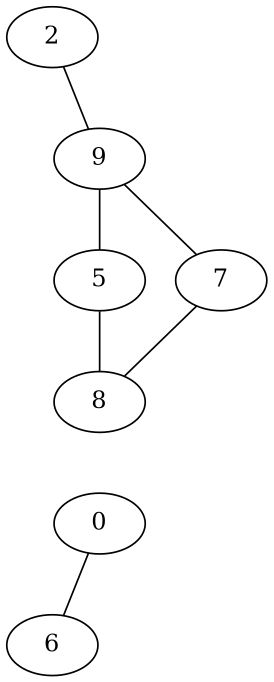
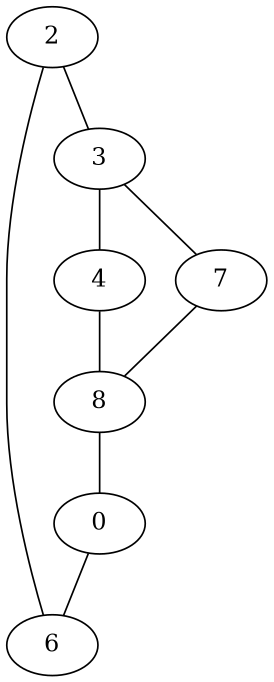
(100, 159) -> (100, 159)
(100, 280) -> (100, 280)
none -> (7, 341)
none -> (100, 463)
